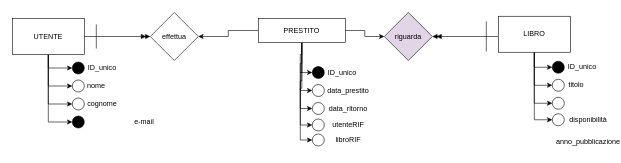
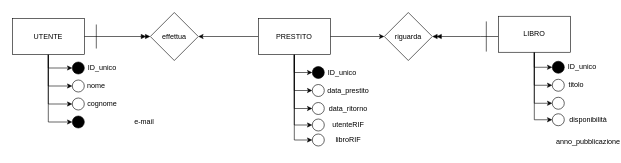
(302, 30) -> (294, 36)
(408, 36) -> (408, 36)
